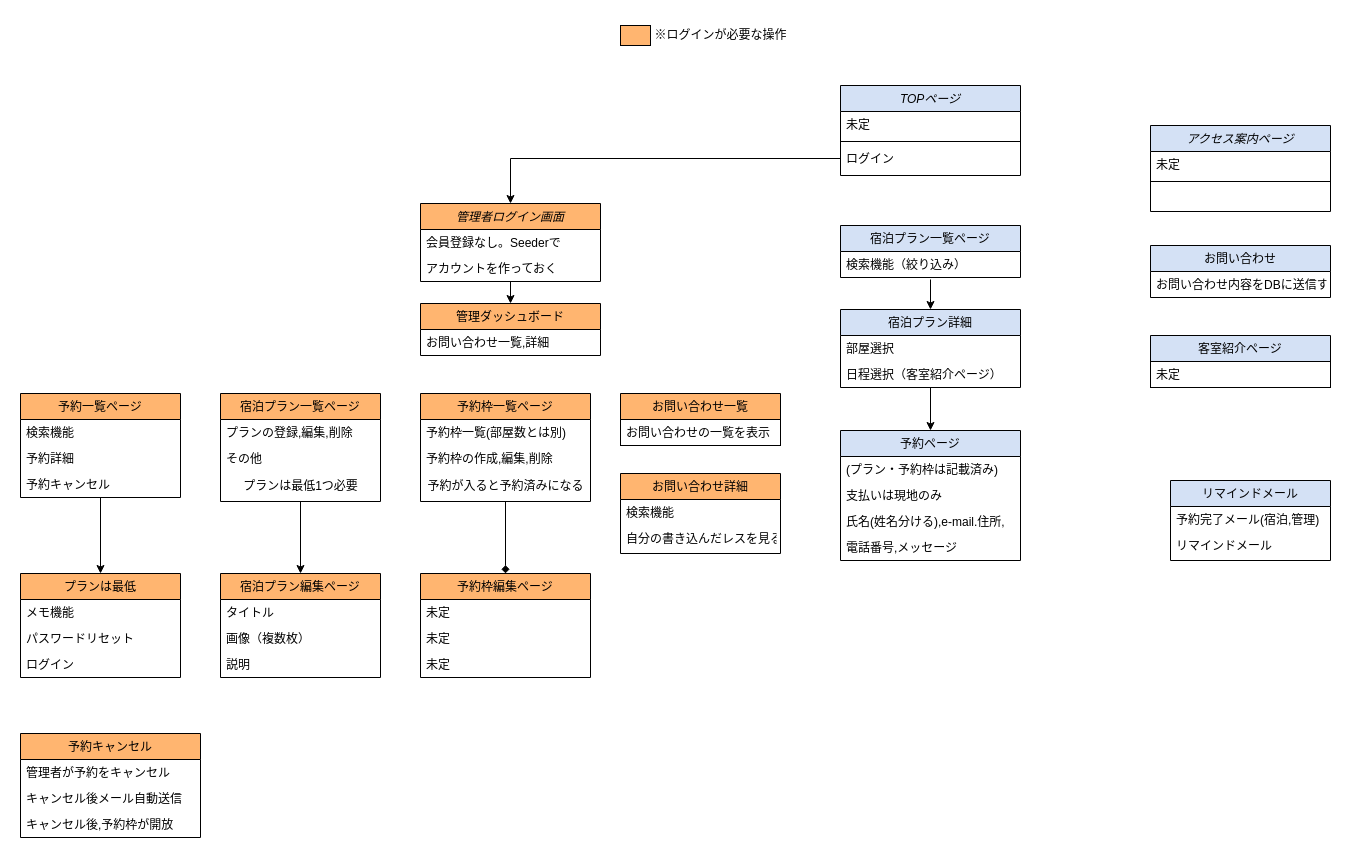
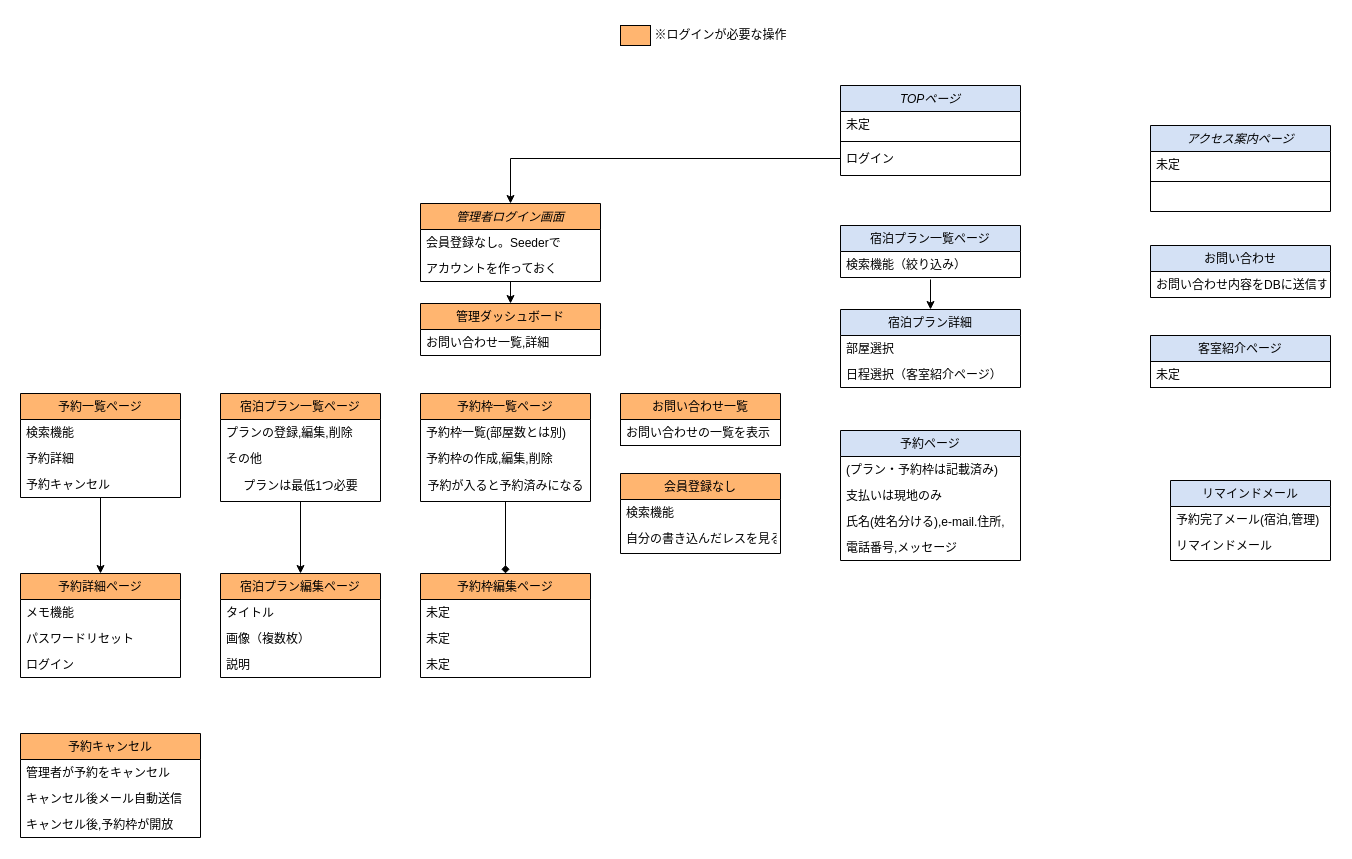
(931, 406) -> none
(700, 487) -> (700, 487)
(100, 587) -> (100, 587)
